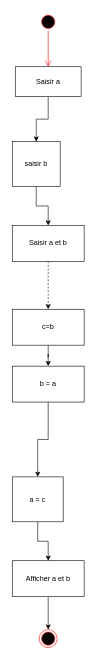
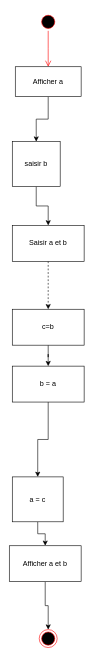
(48, 81) -> (48, 81)
(48, 579) -> (45, 564)
